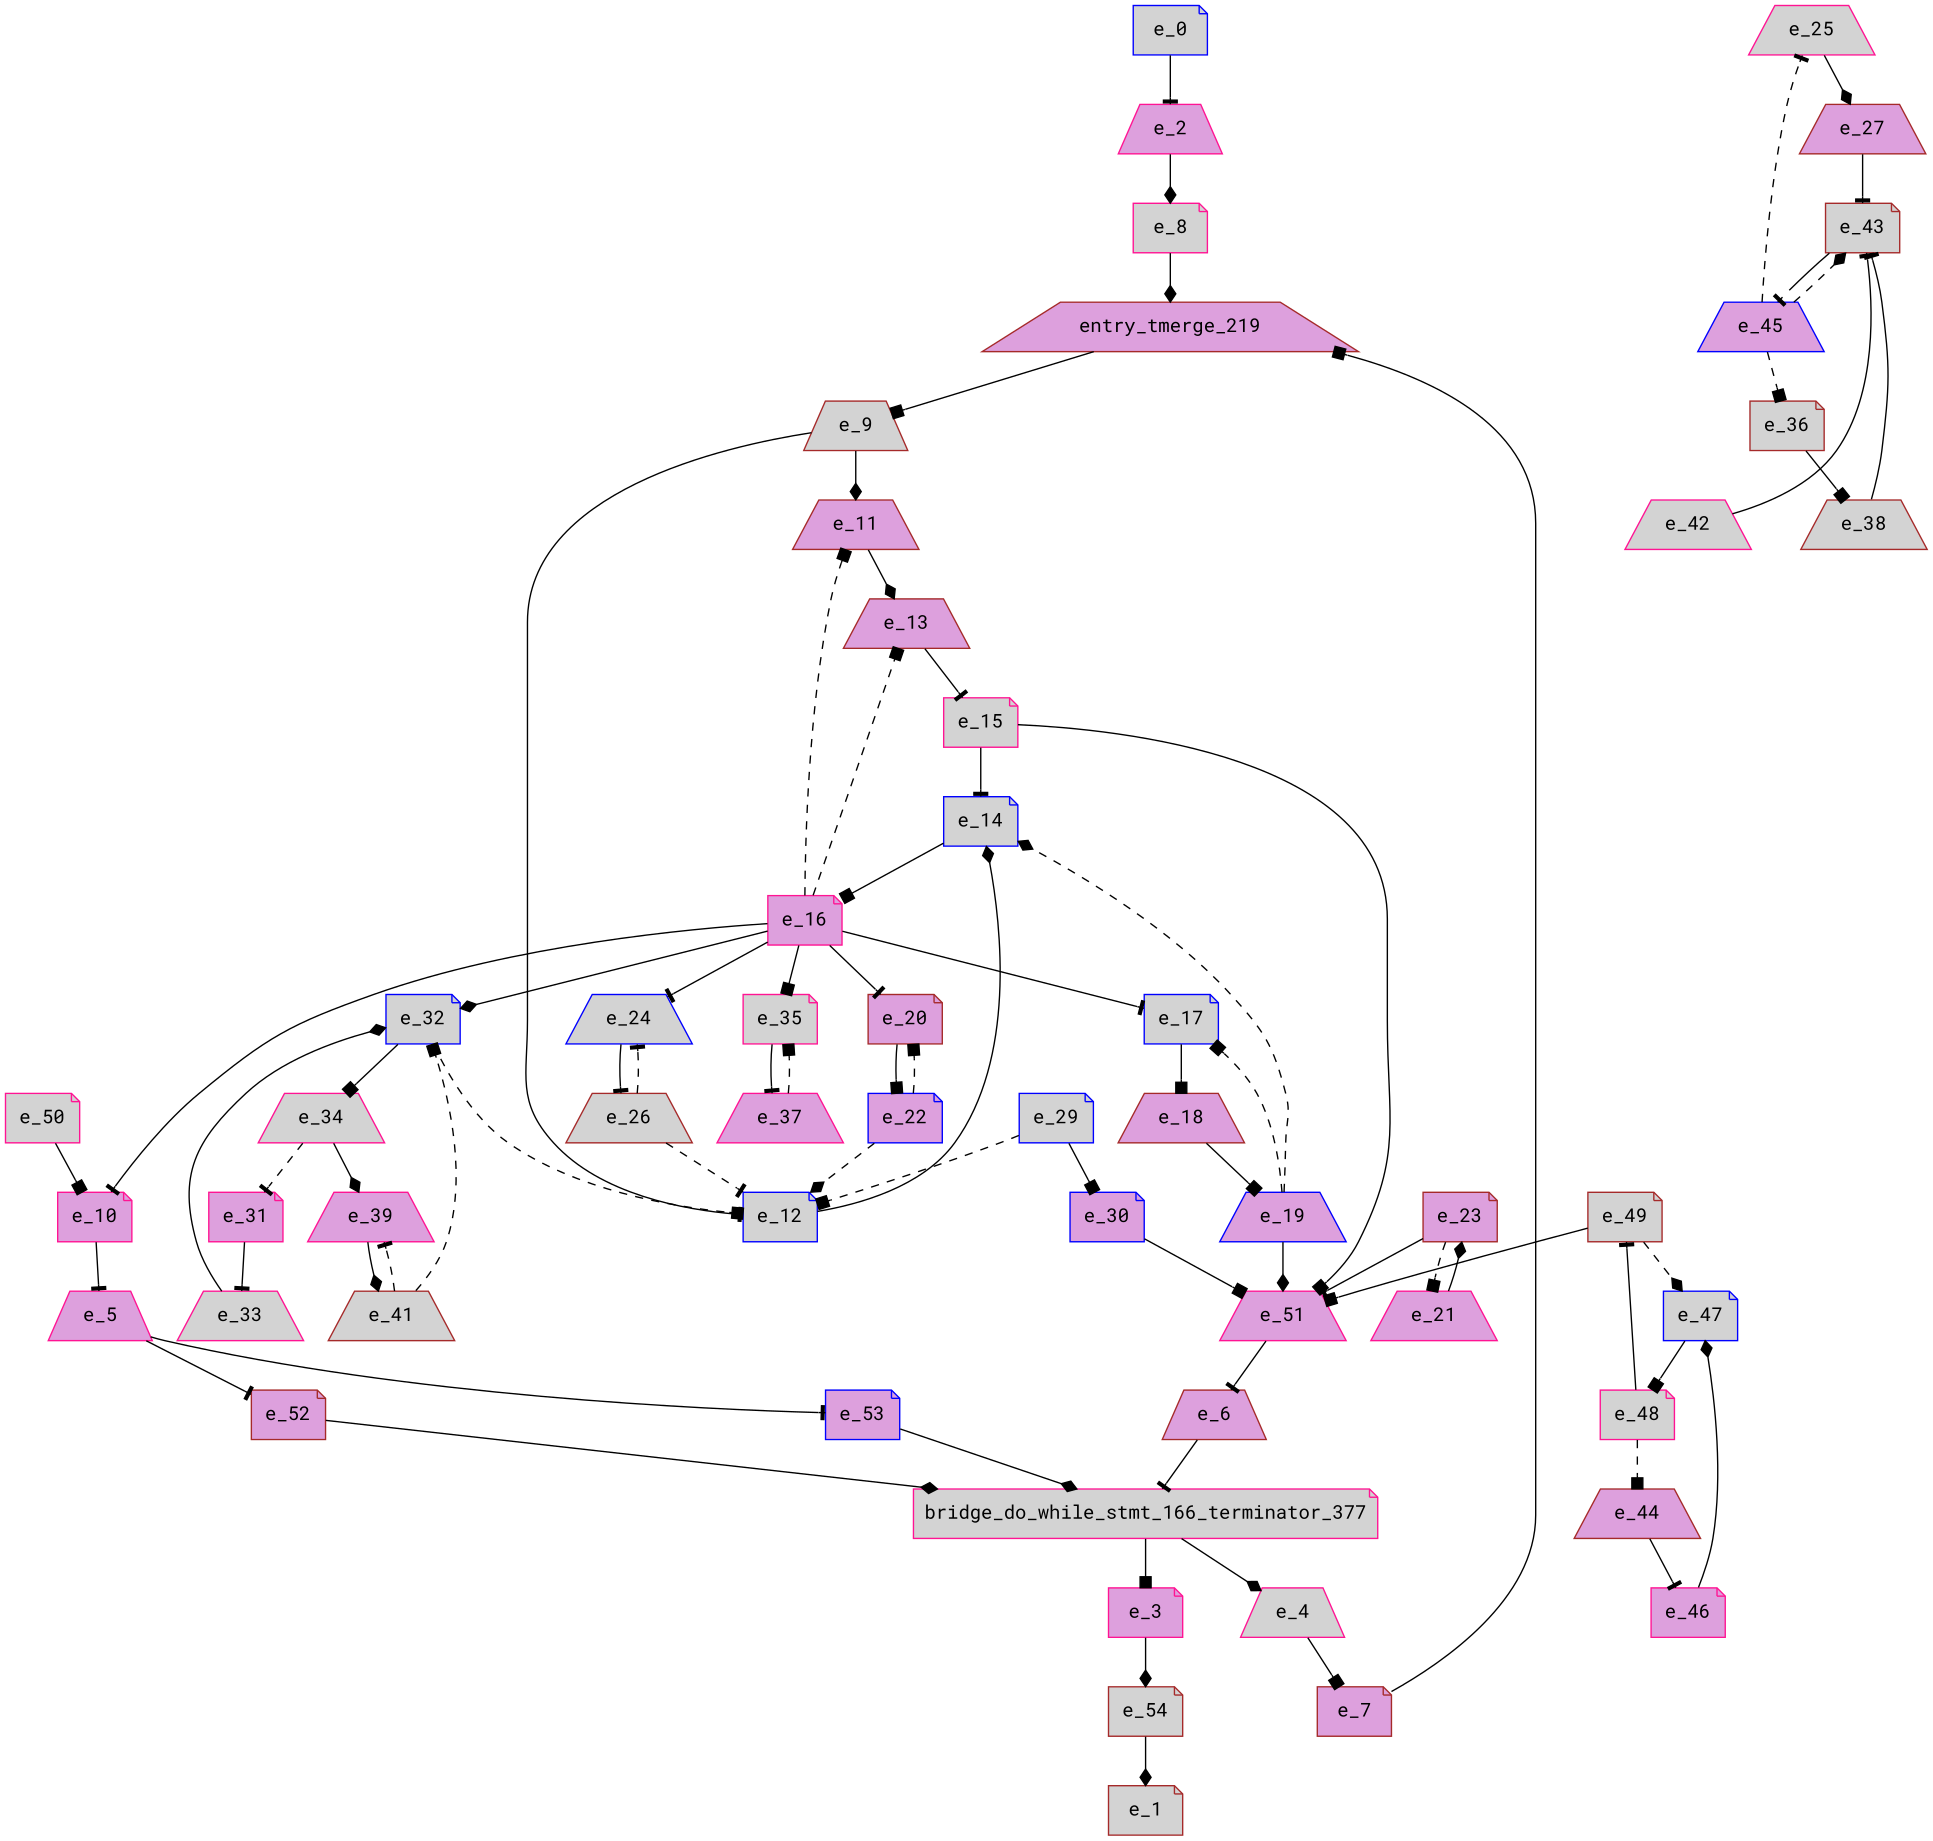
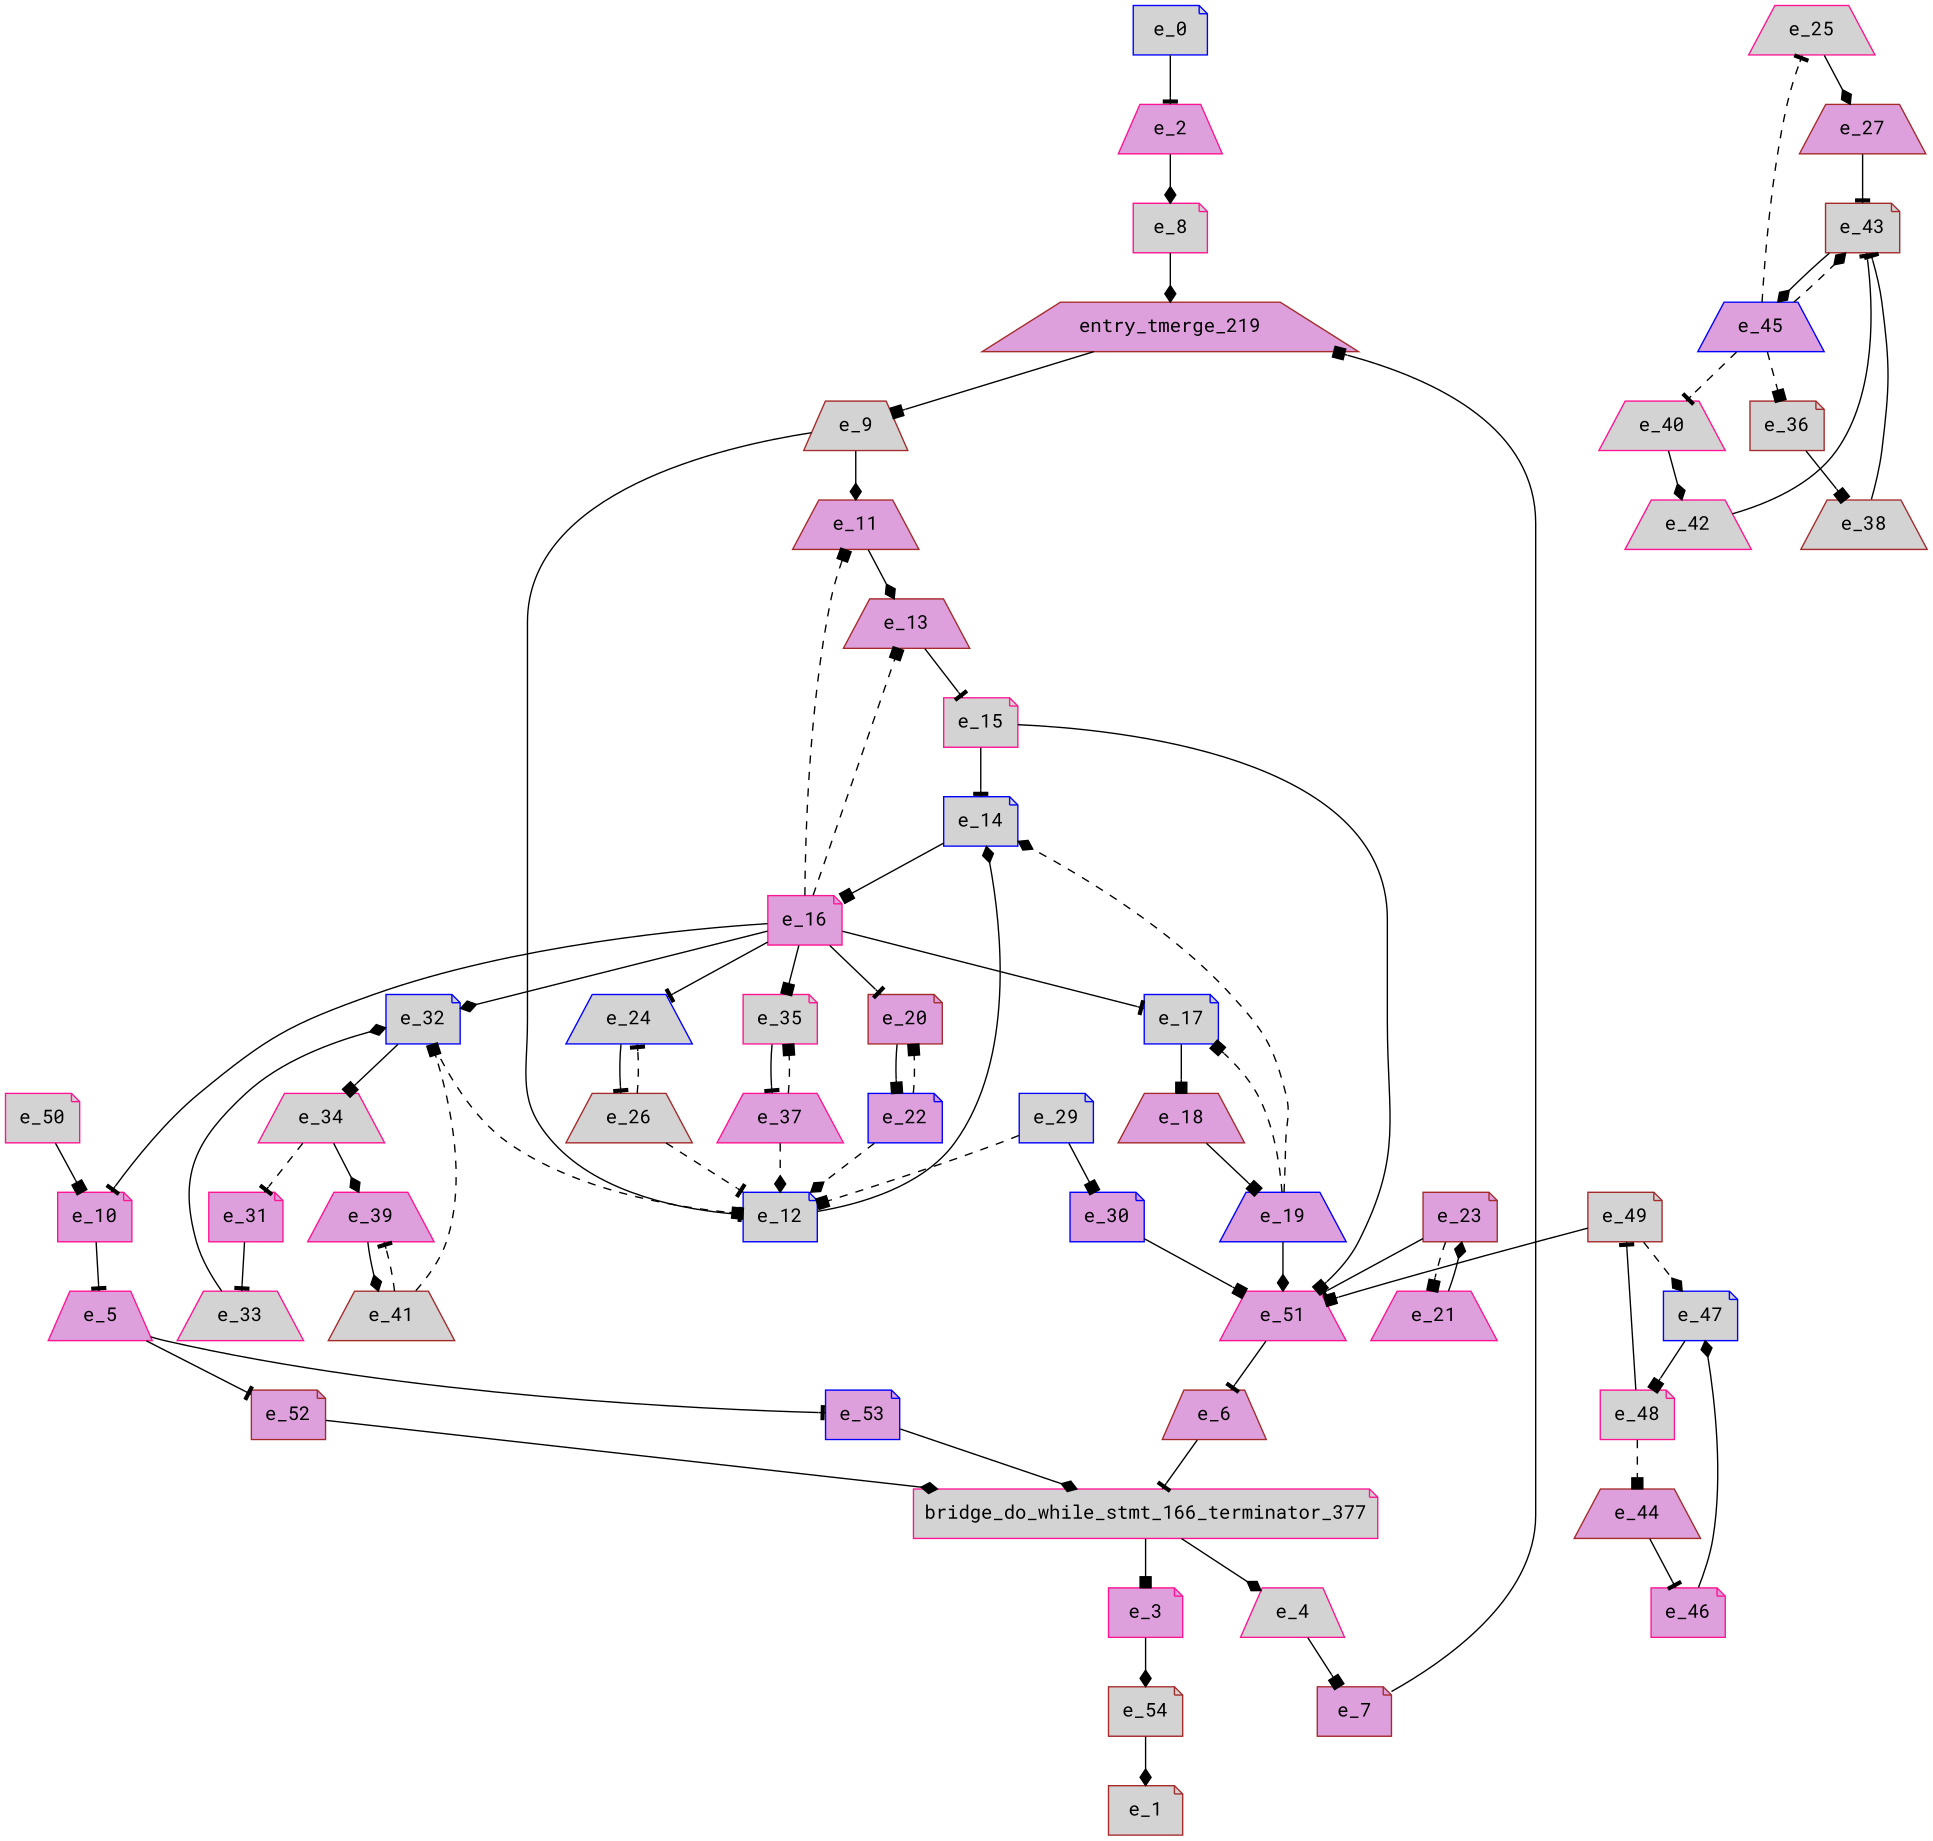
(1809, 271) -> (1809, 271)
none -> (1662, 426)
none -> (780, 1159)
